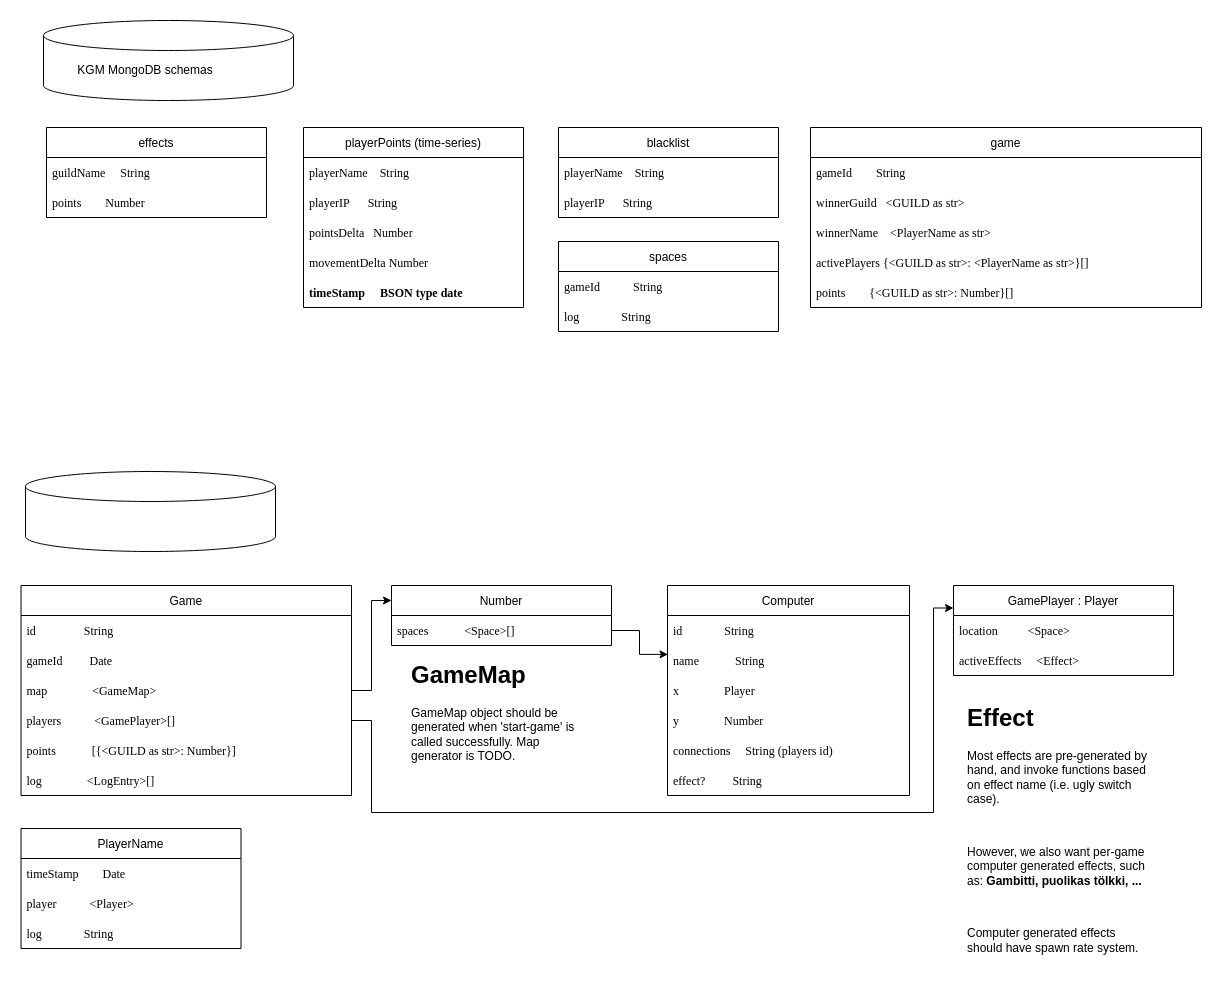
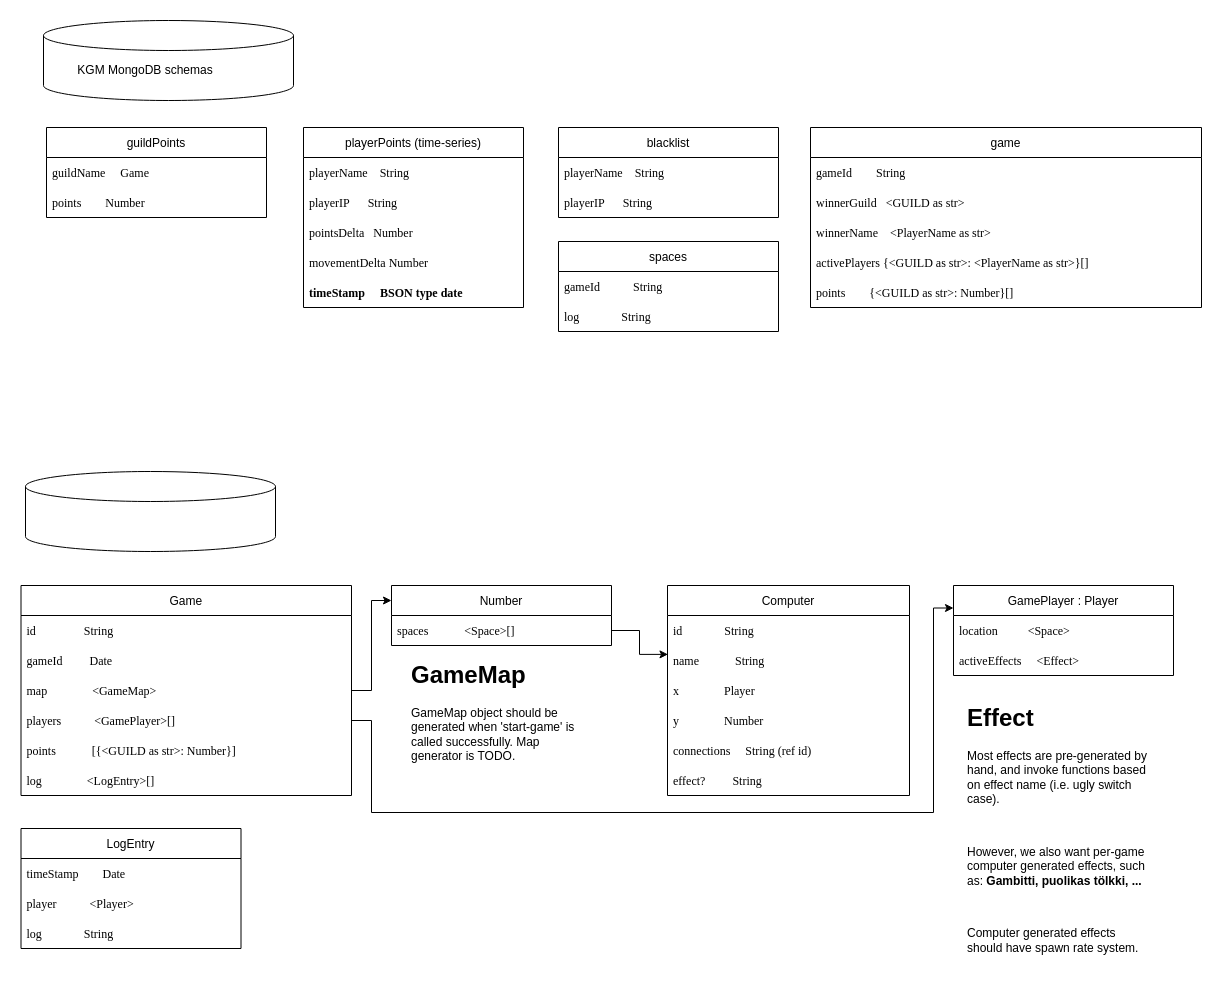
(156, 143) -> (156, 143)
(111, 173) -> (106, 173)
(780, 751) -> (768, 751)
(131, 844) -> (131, 844)
